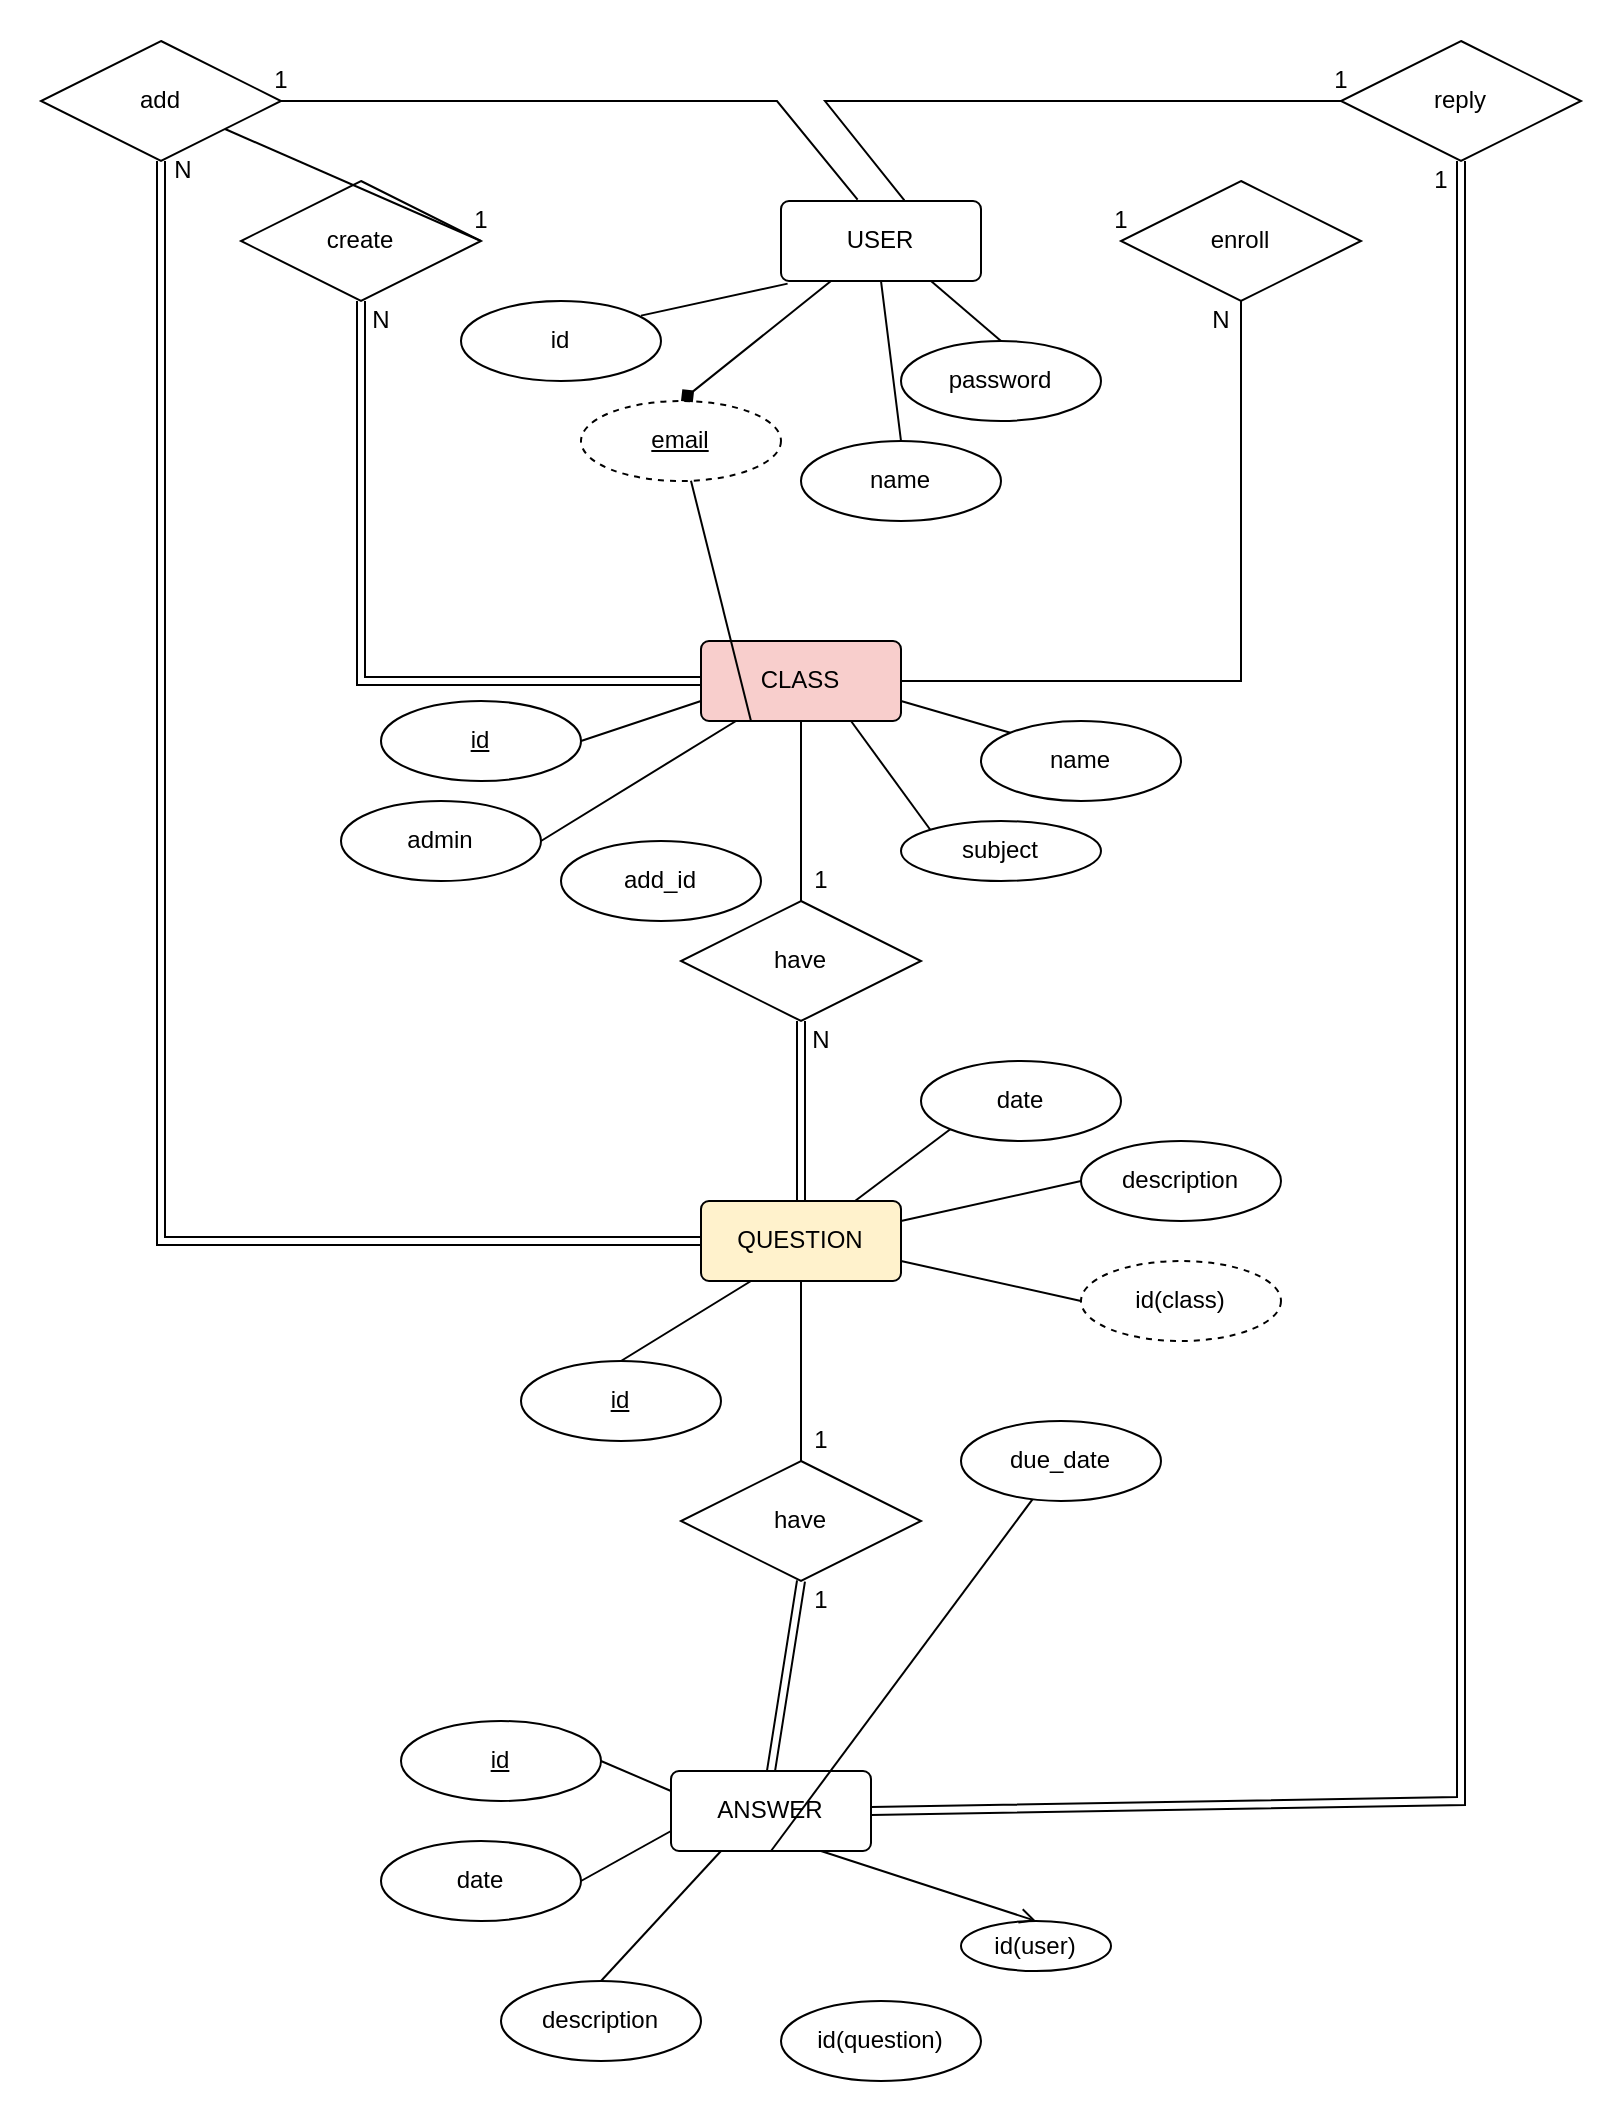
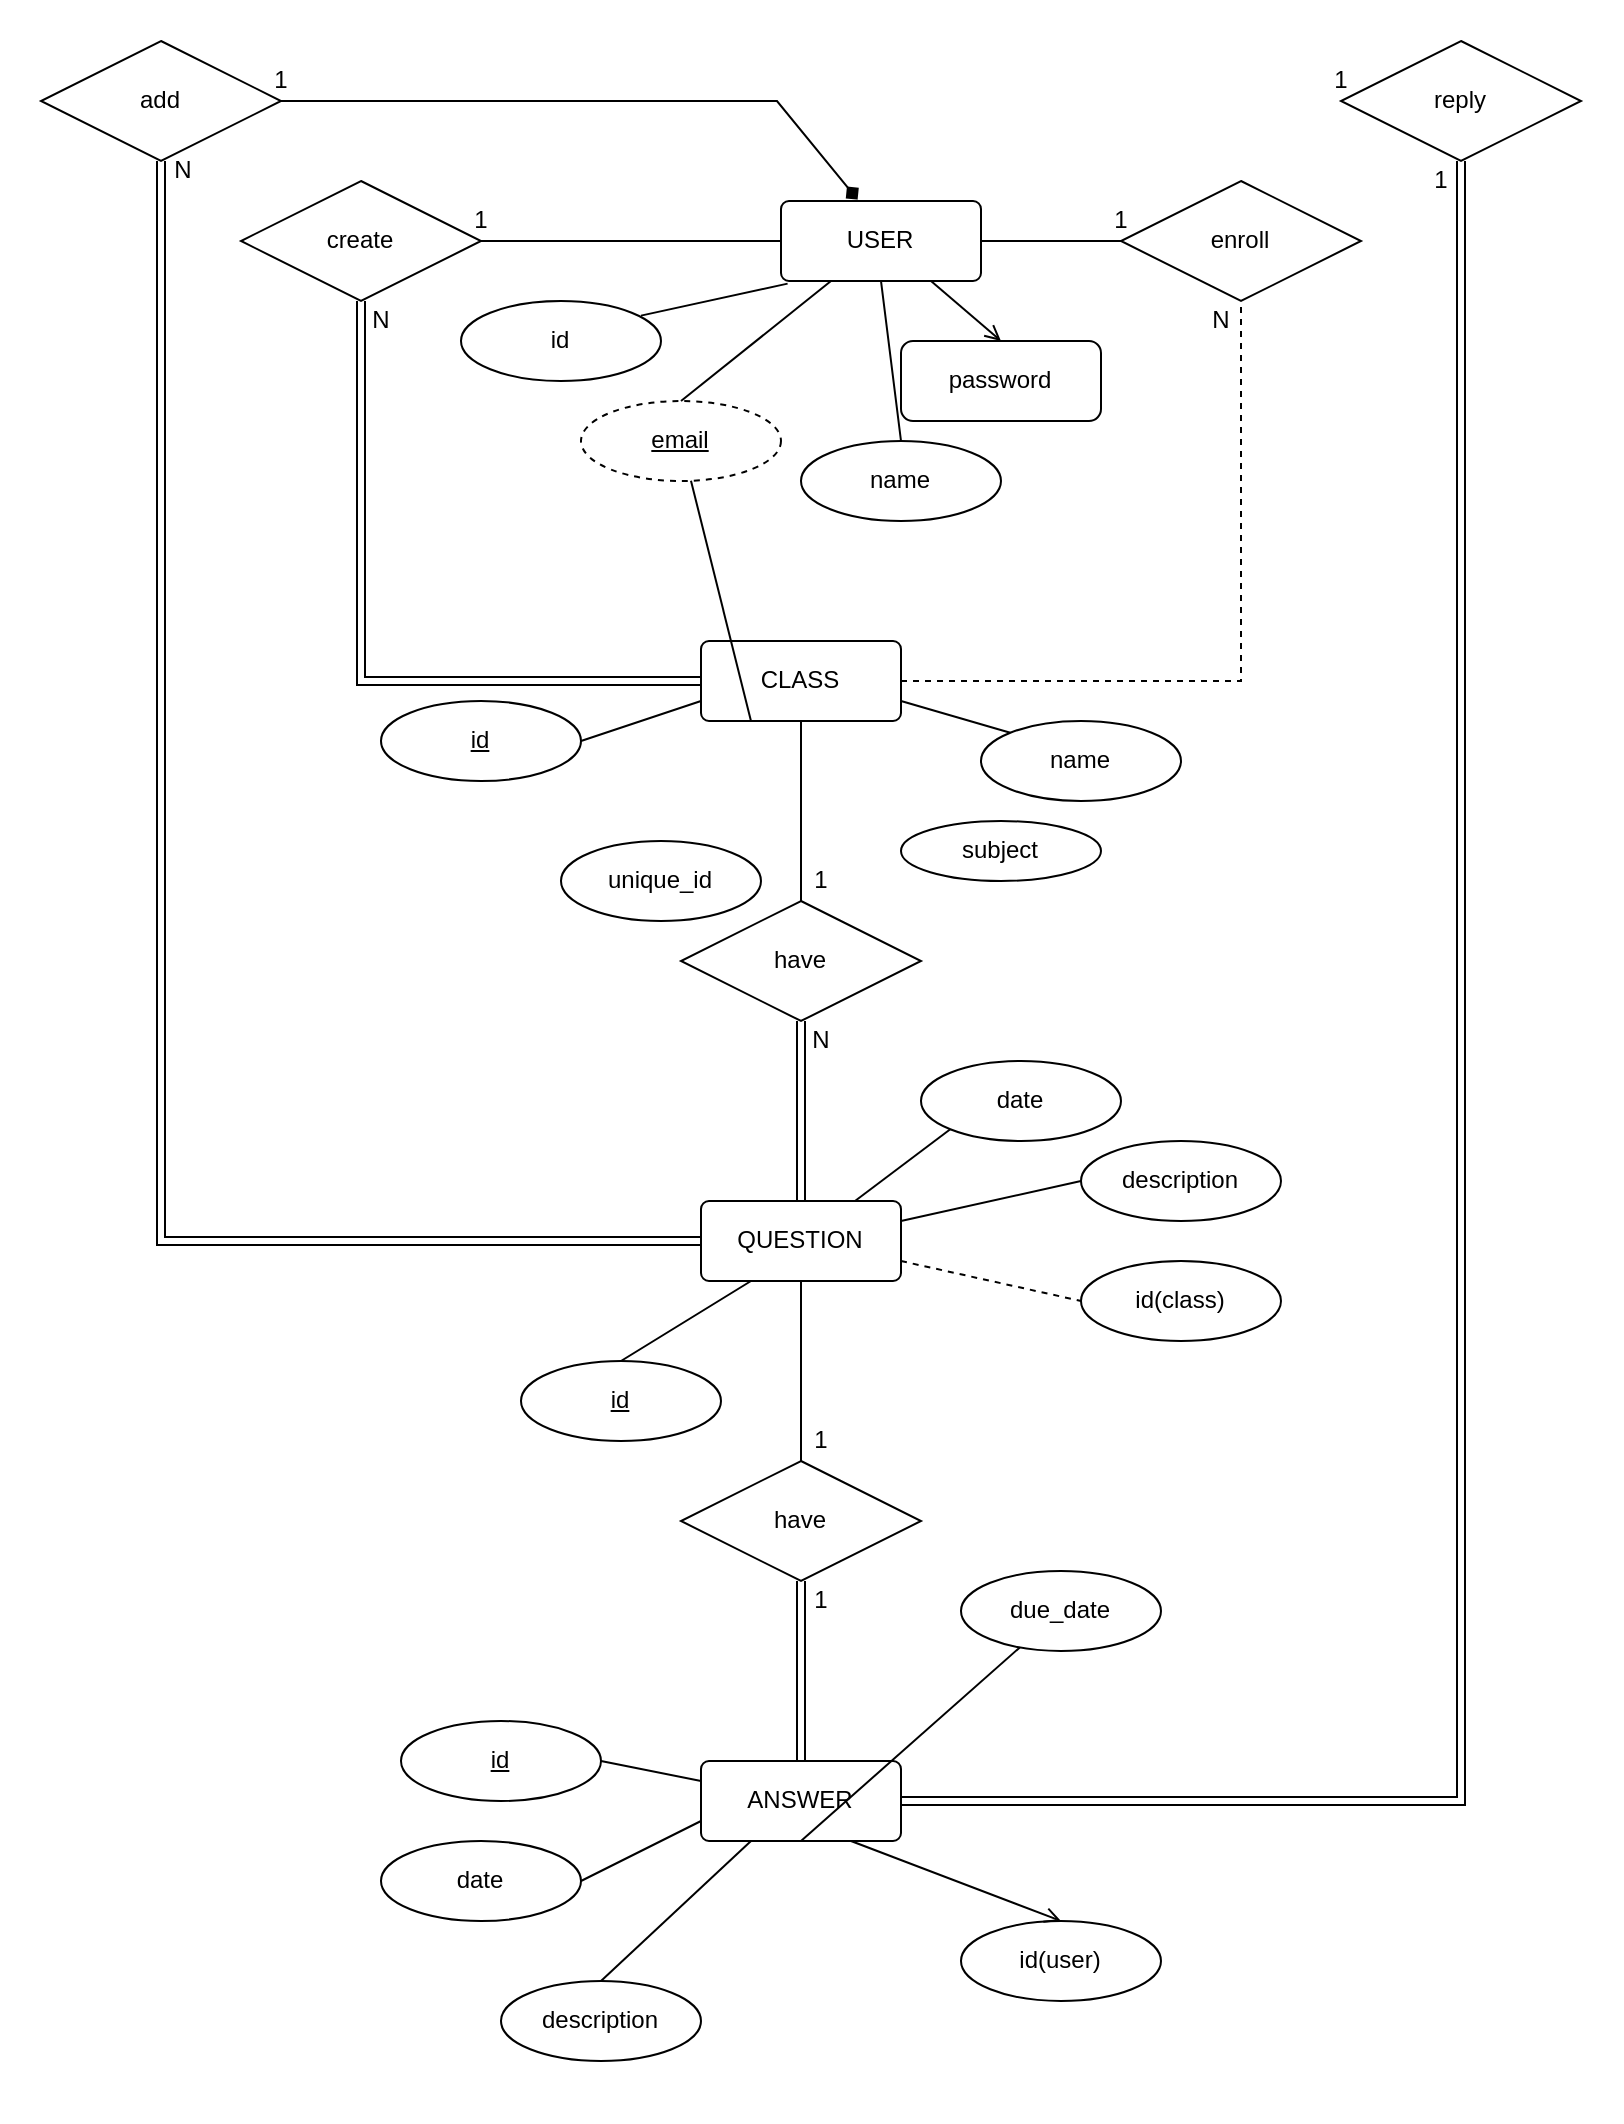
(1019, 101) -> none
(349, 183) -> (631, 241)
(852, 193) -> (847, 187)
none -> (1051, 241)
(996, 336) -> (995, 336)
(1001, 381) -> (1001, 381)
(694, 391) -> (688, 395)
(1241, 659) -> (1241, 659)
(801, 681) -> (801, 681)
(891, 775) -> none
(639, 781) -> none
(441, 841) -> none
(661, 881) -> (661, 881)
(801, 1241) -> (801, 1241)
(984, 1279) -> (984, 1279)
(1181, 1301) -> (1181, 1301)
(1061, 1461) -> (1061, 1611)
(771, 1811) -> (801, 1801)
(1036, 1946) -> (1061, 1961)
(881, 2041) -> none
